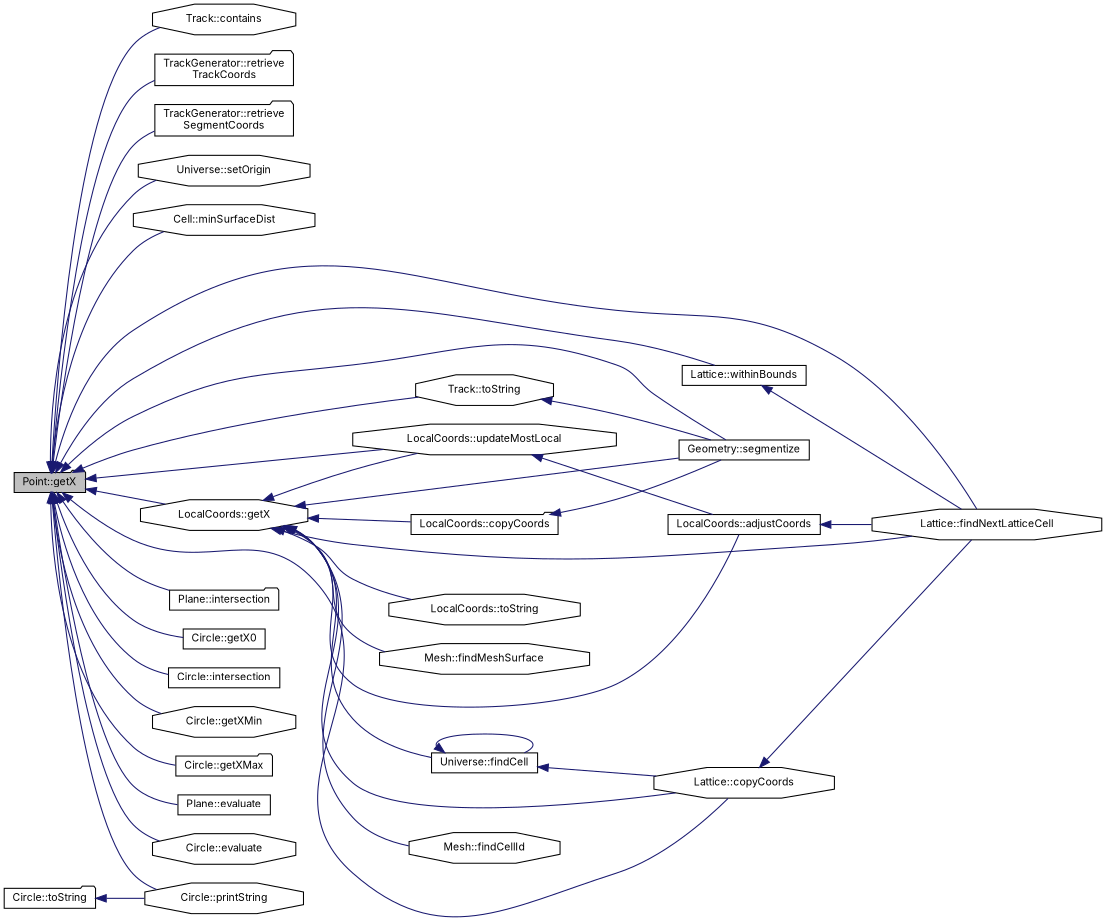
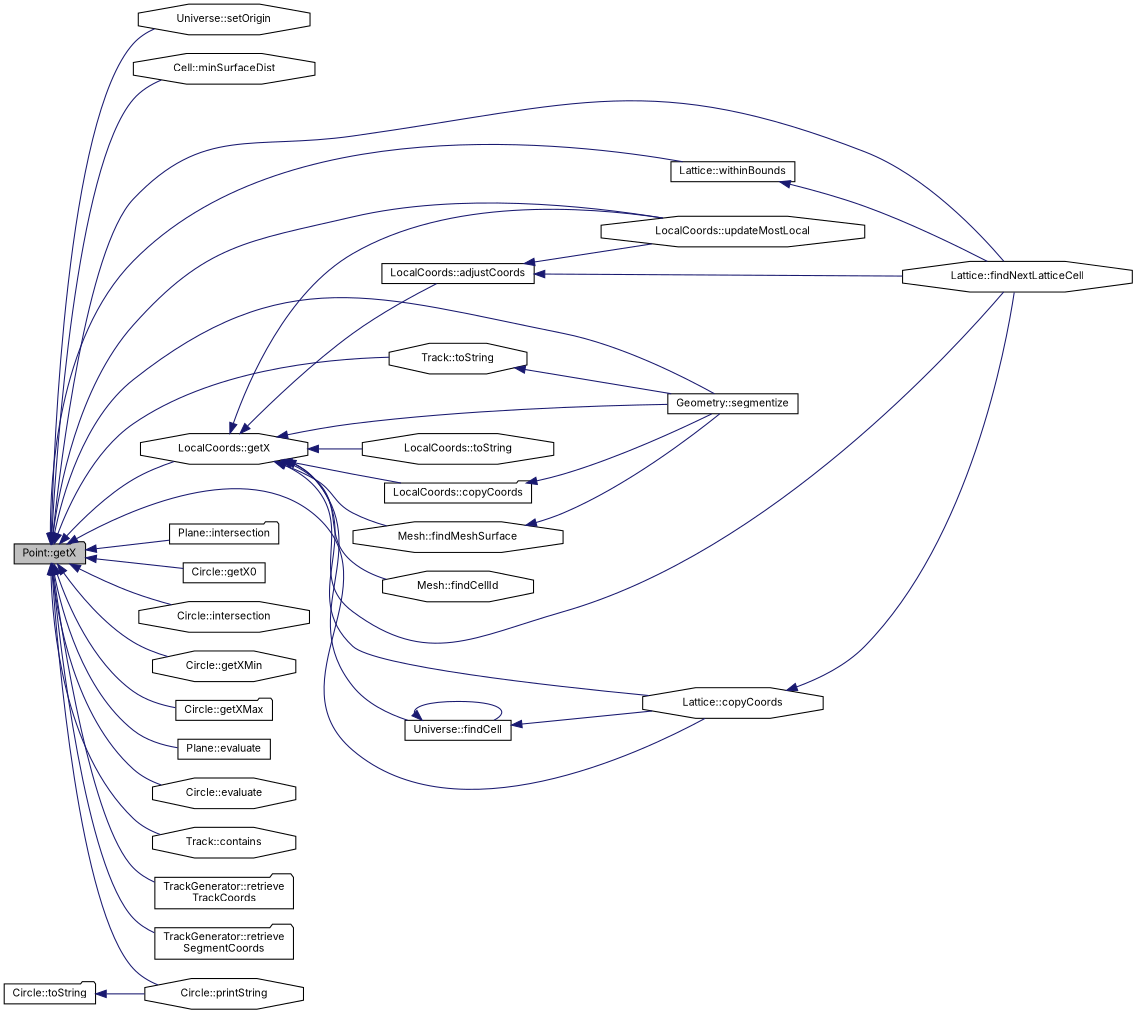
none -> (632, 476)
(627, 486) -> (593, 253)
(224, 678) -> (224, 617)
